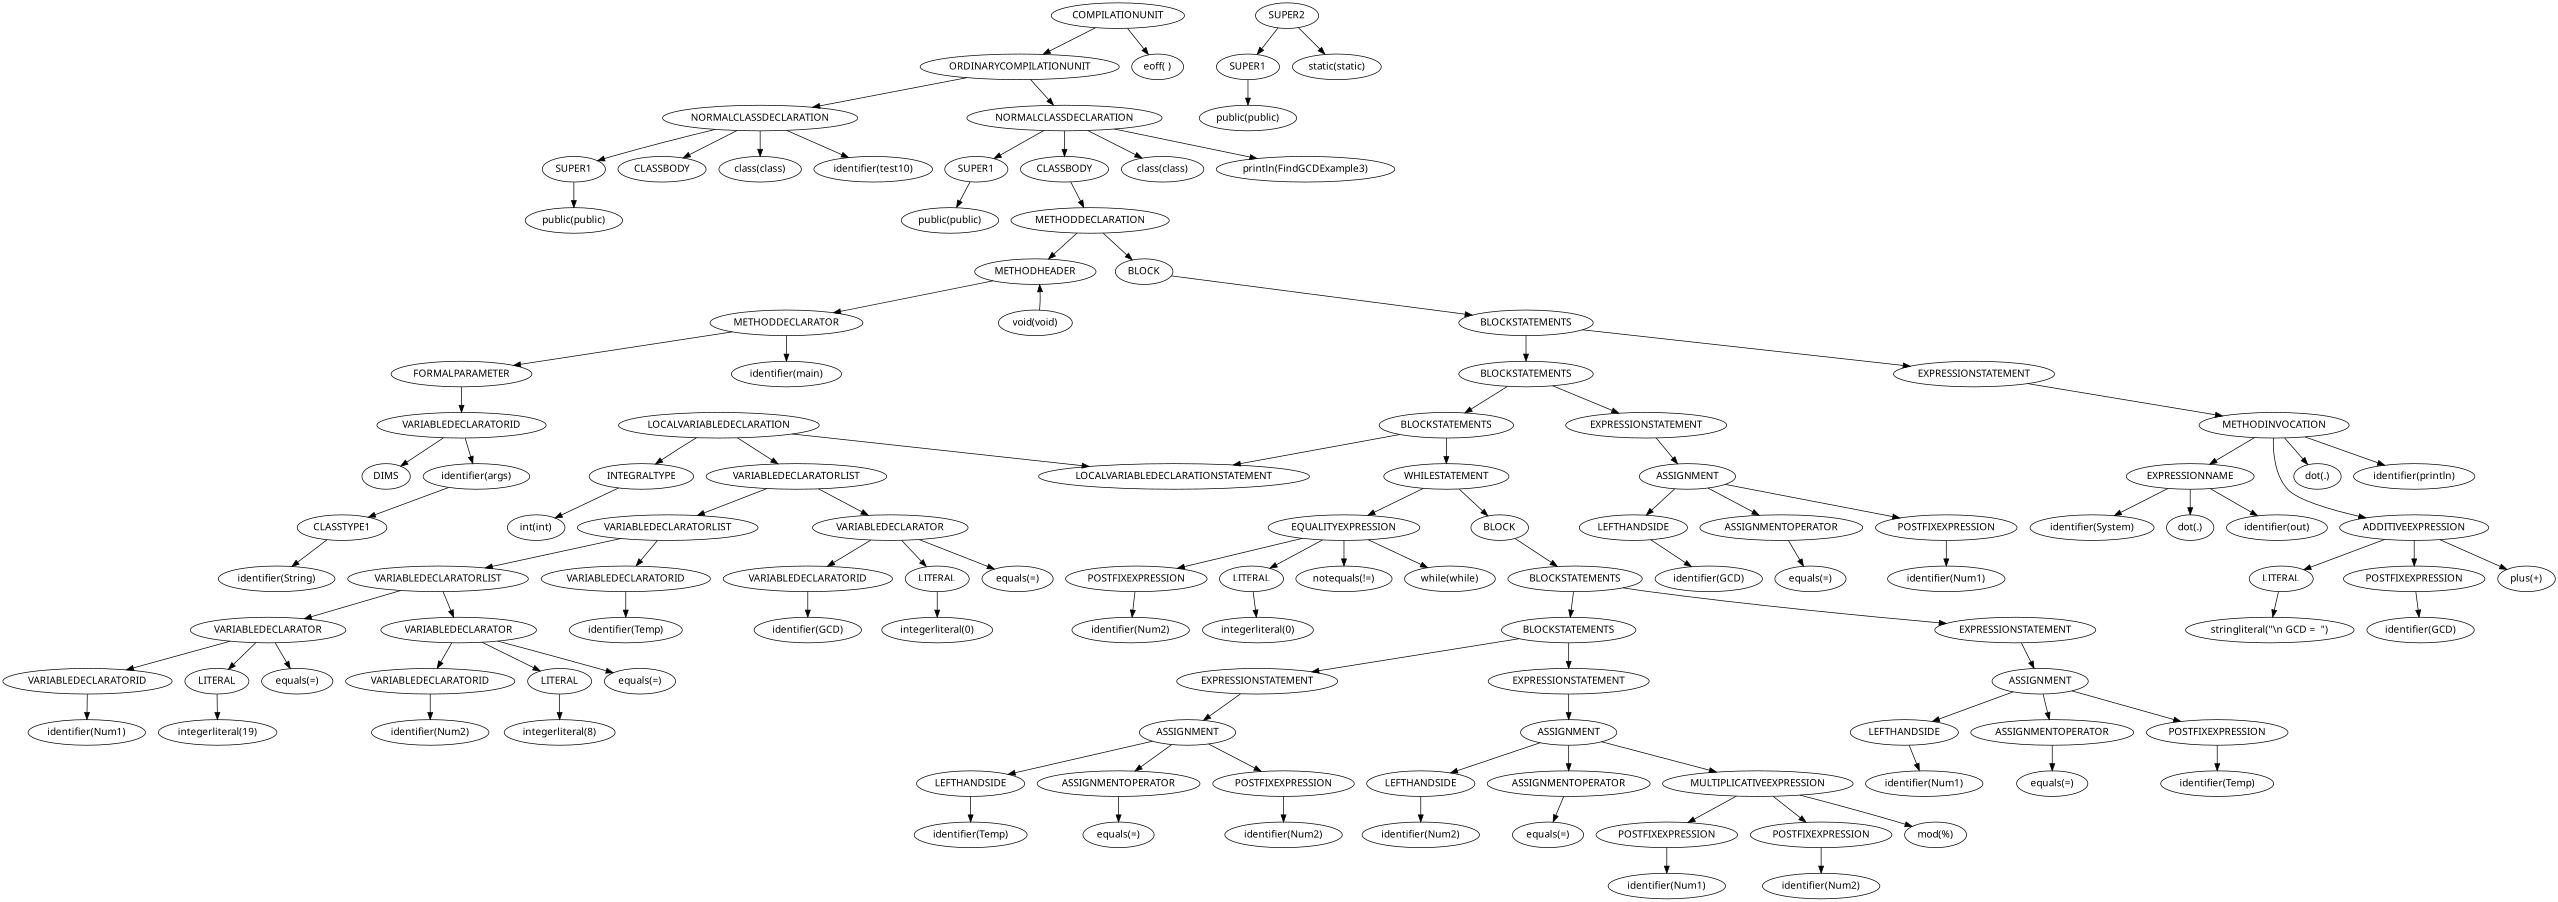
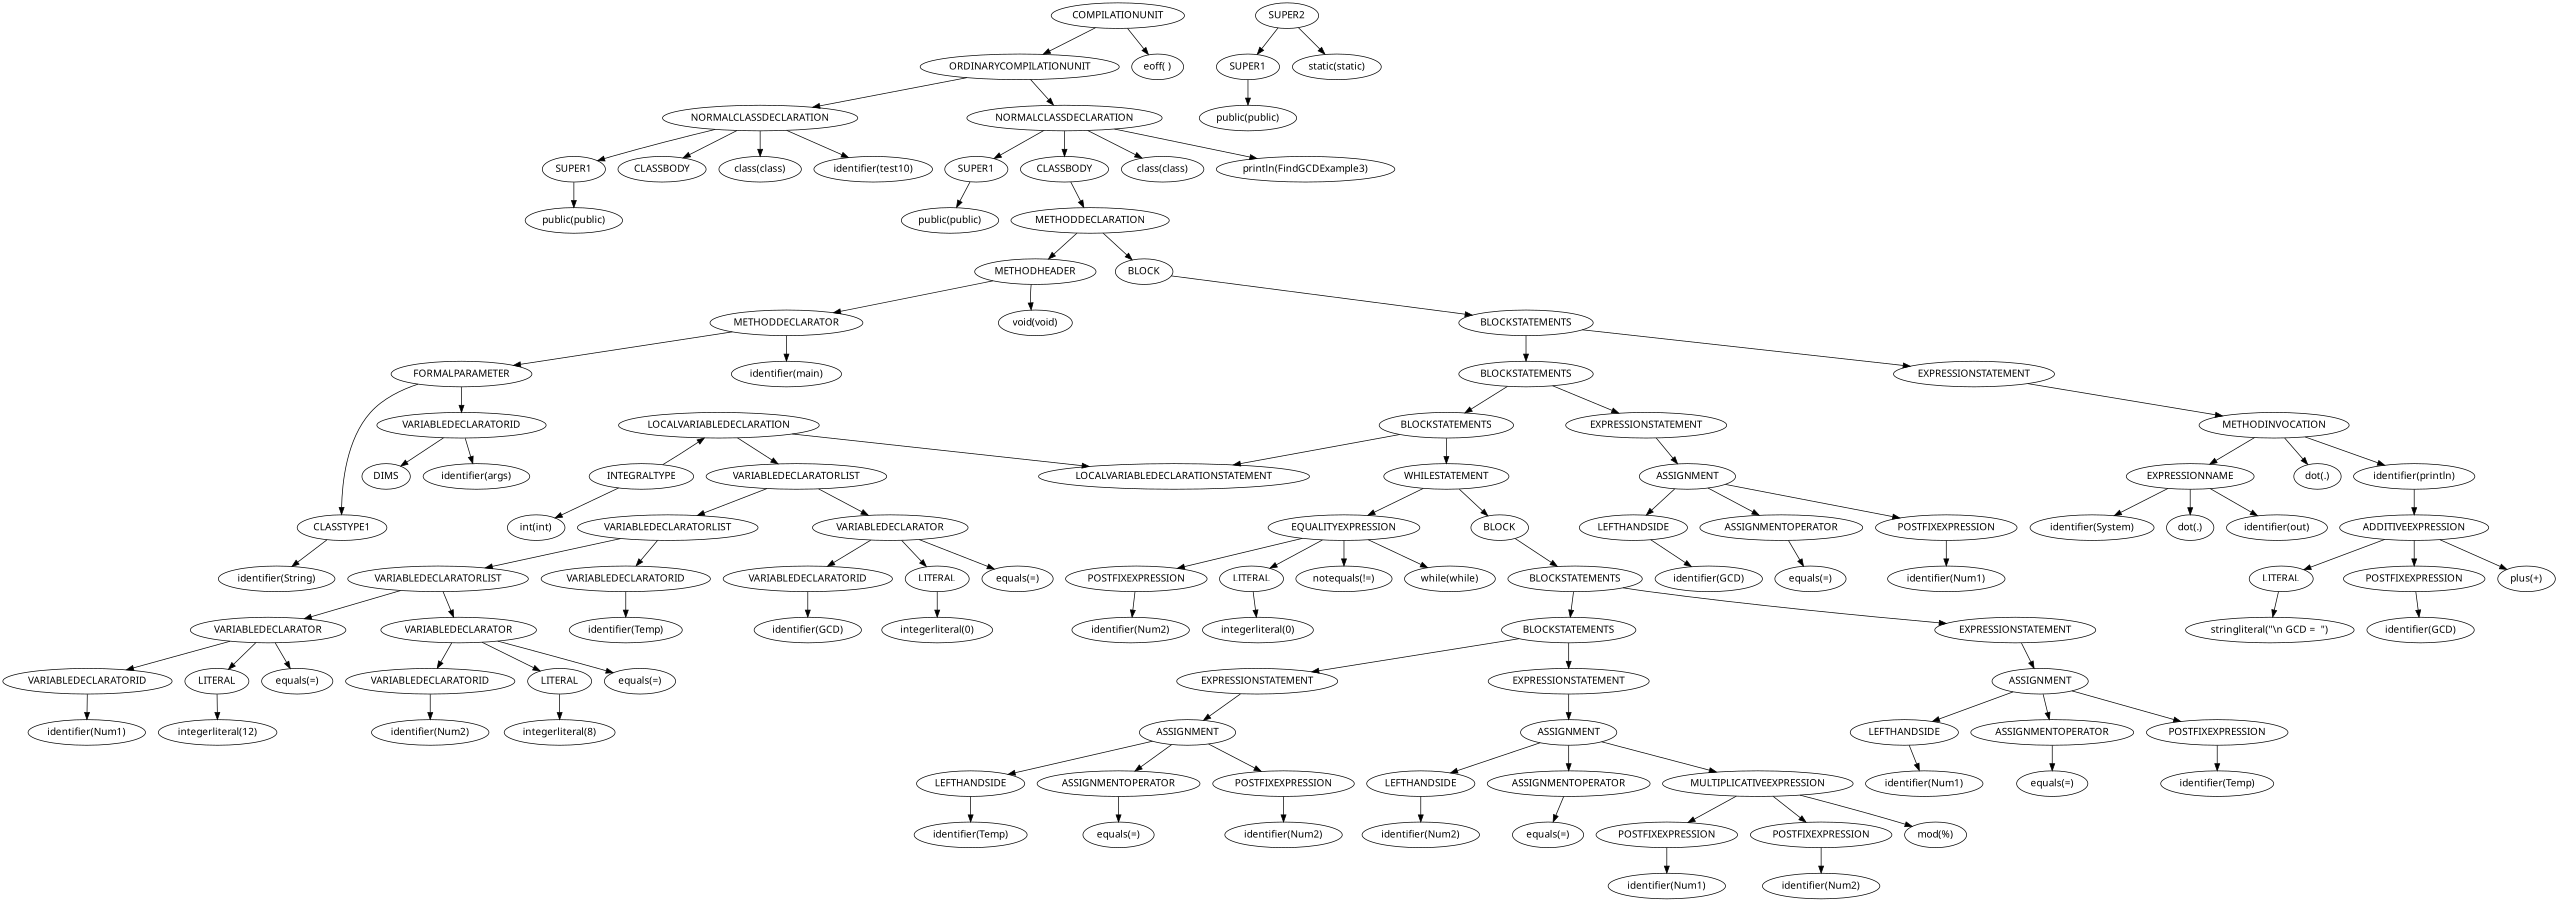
(1040, 301) -> (1031, 294)
(679, 449) -> (681, 454)
(2297, 496) -> (2414, 499)
(412, 501) -> (358, 431)
(218, 732) -> (218, 732)
